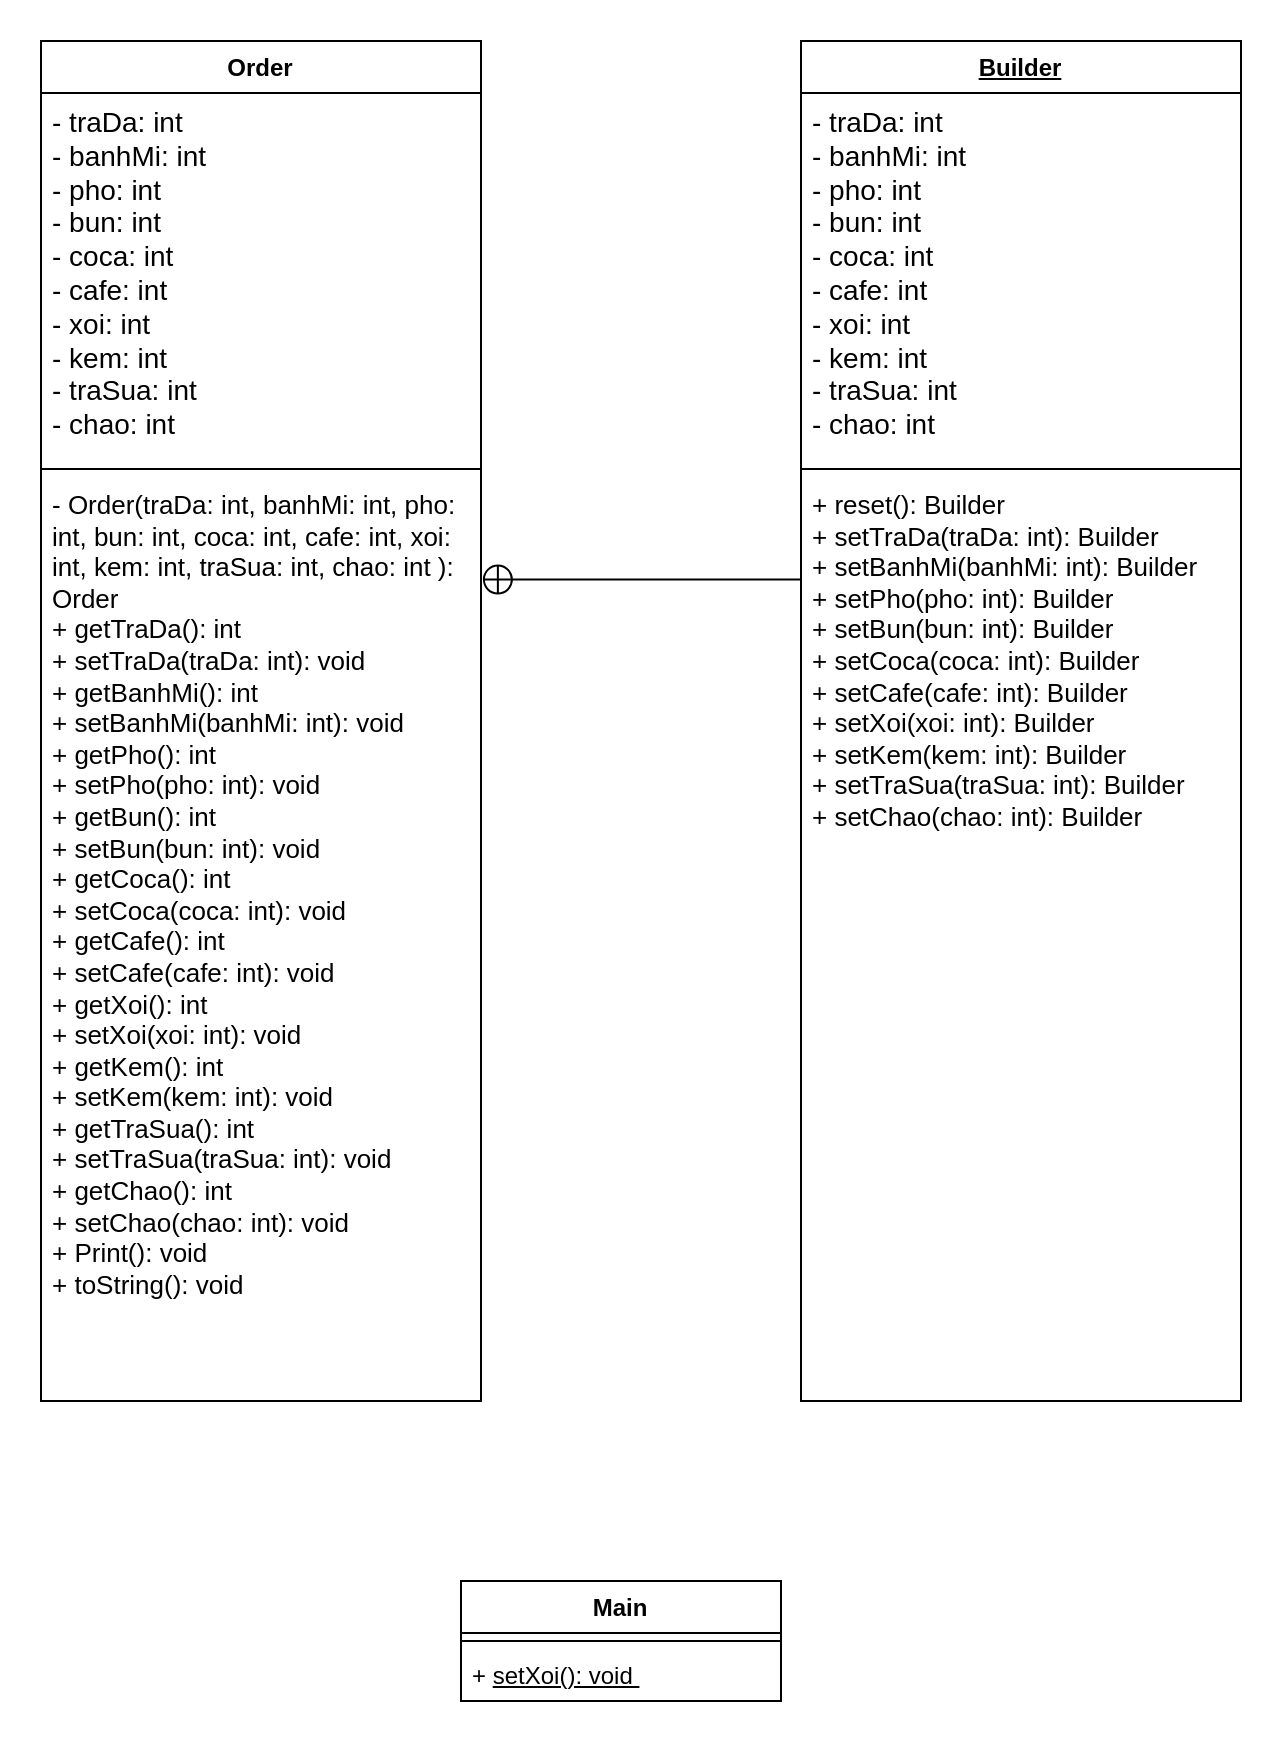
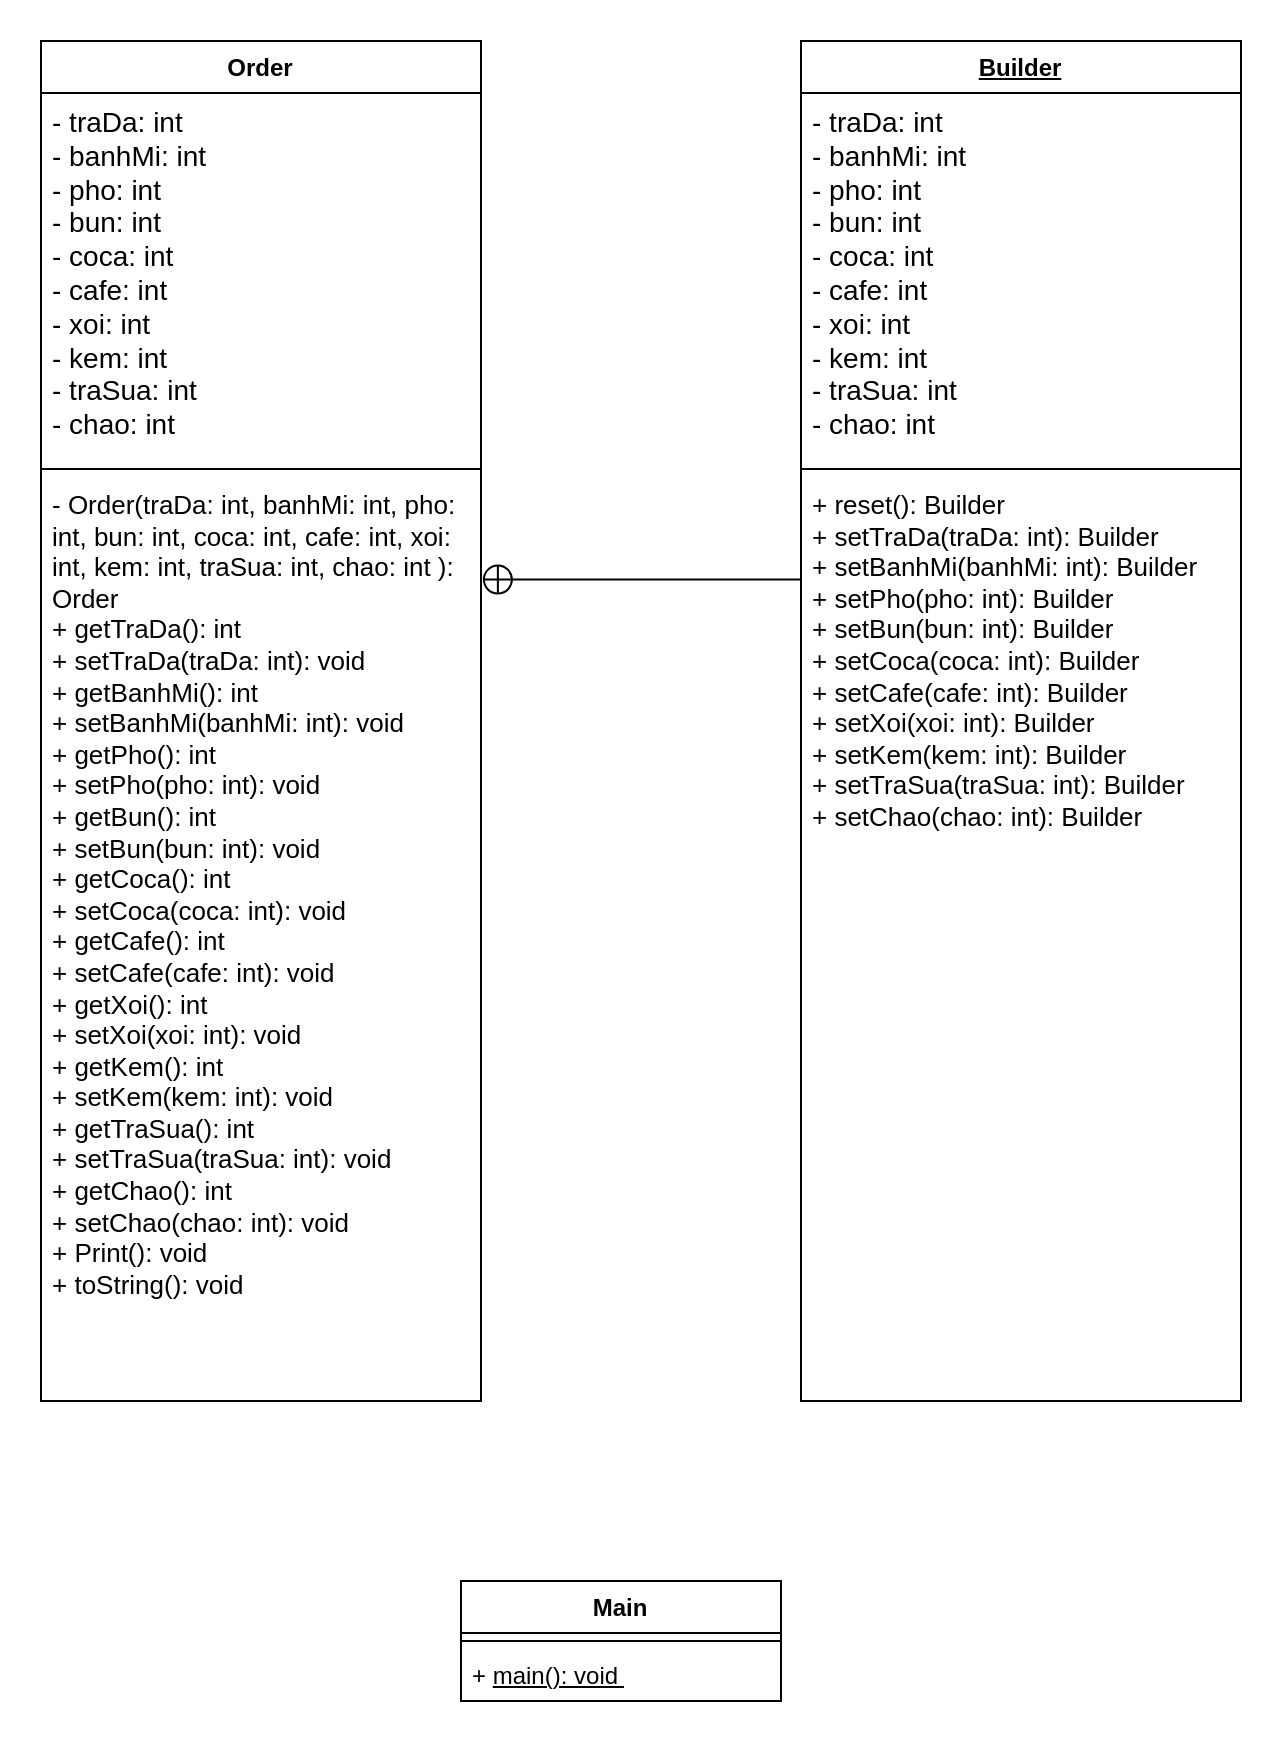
(565, 1677) -> (551, 1677)
